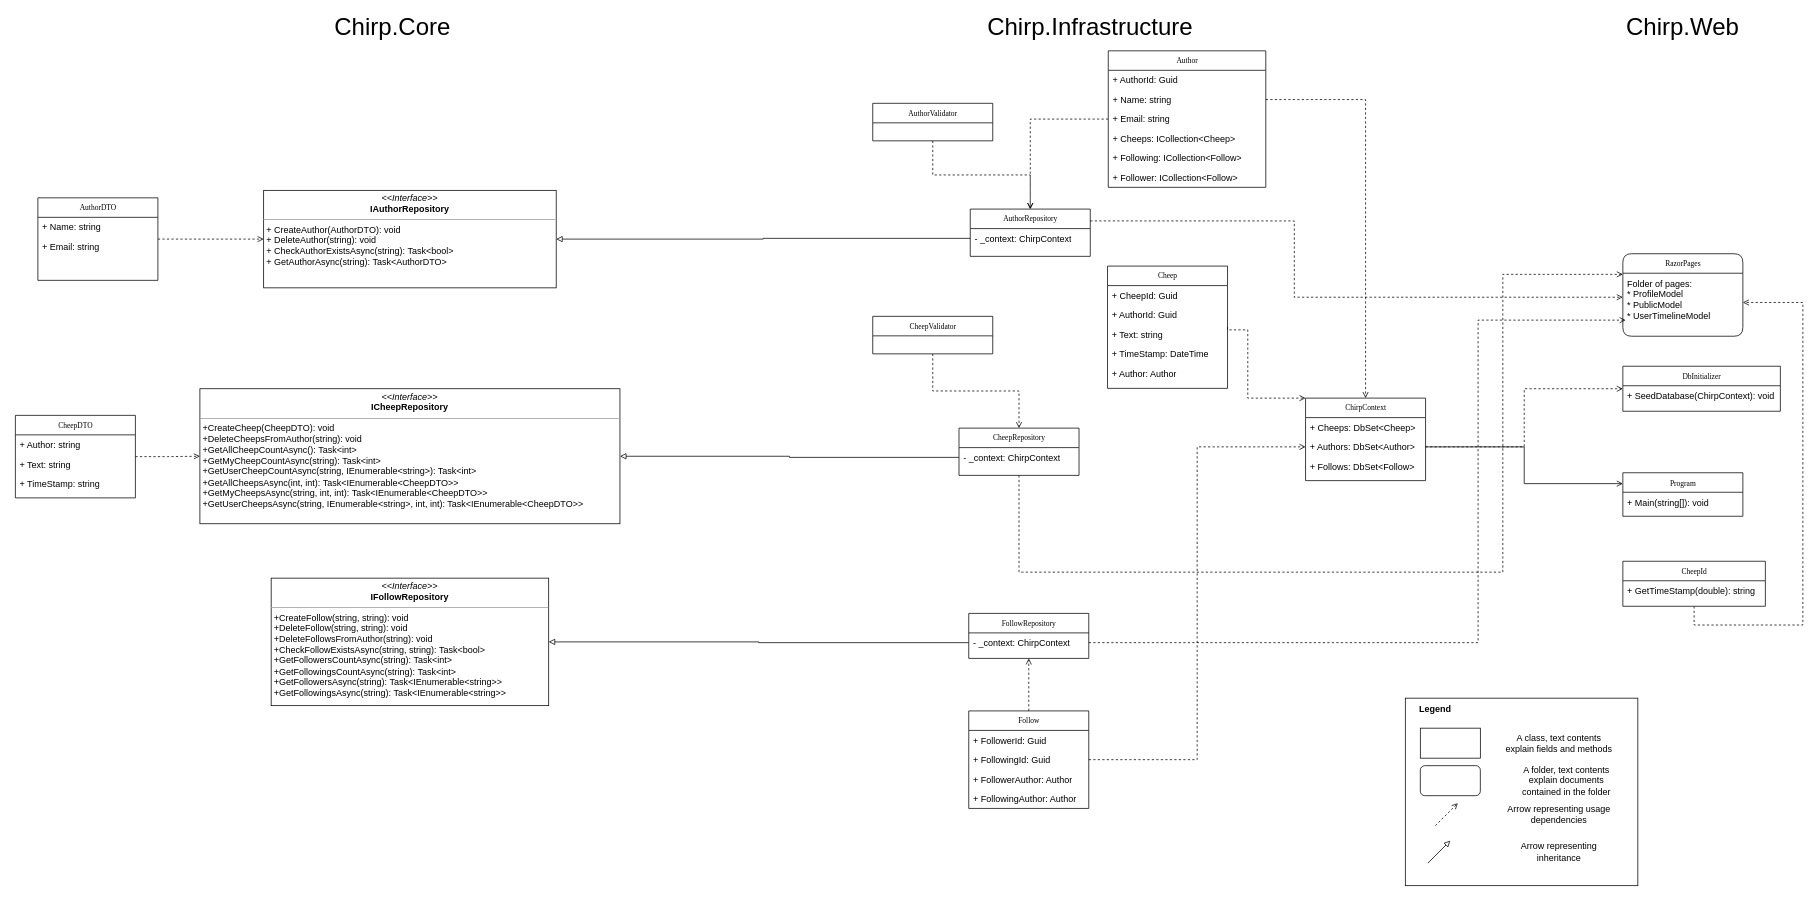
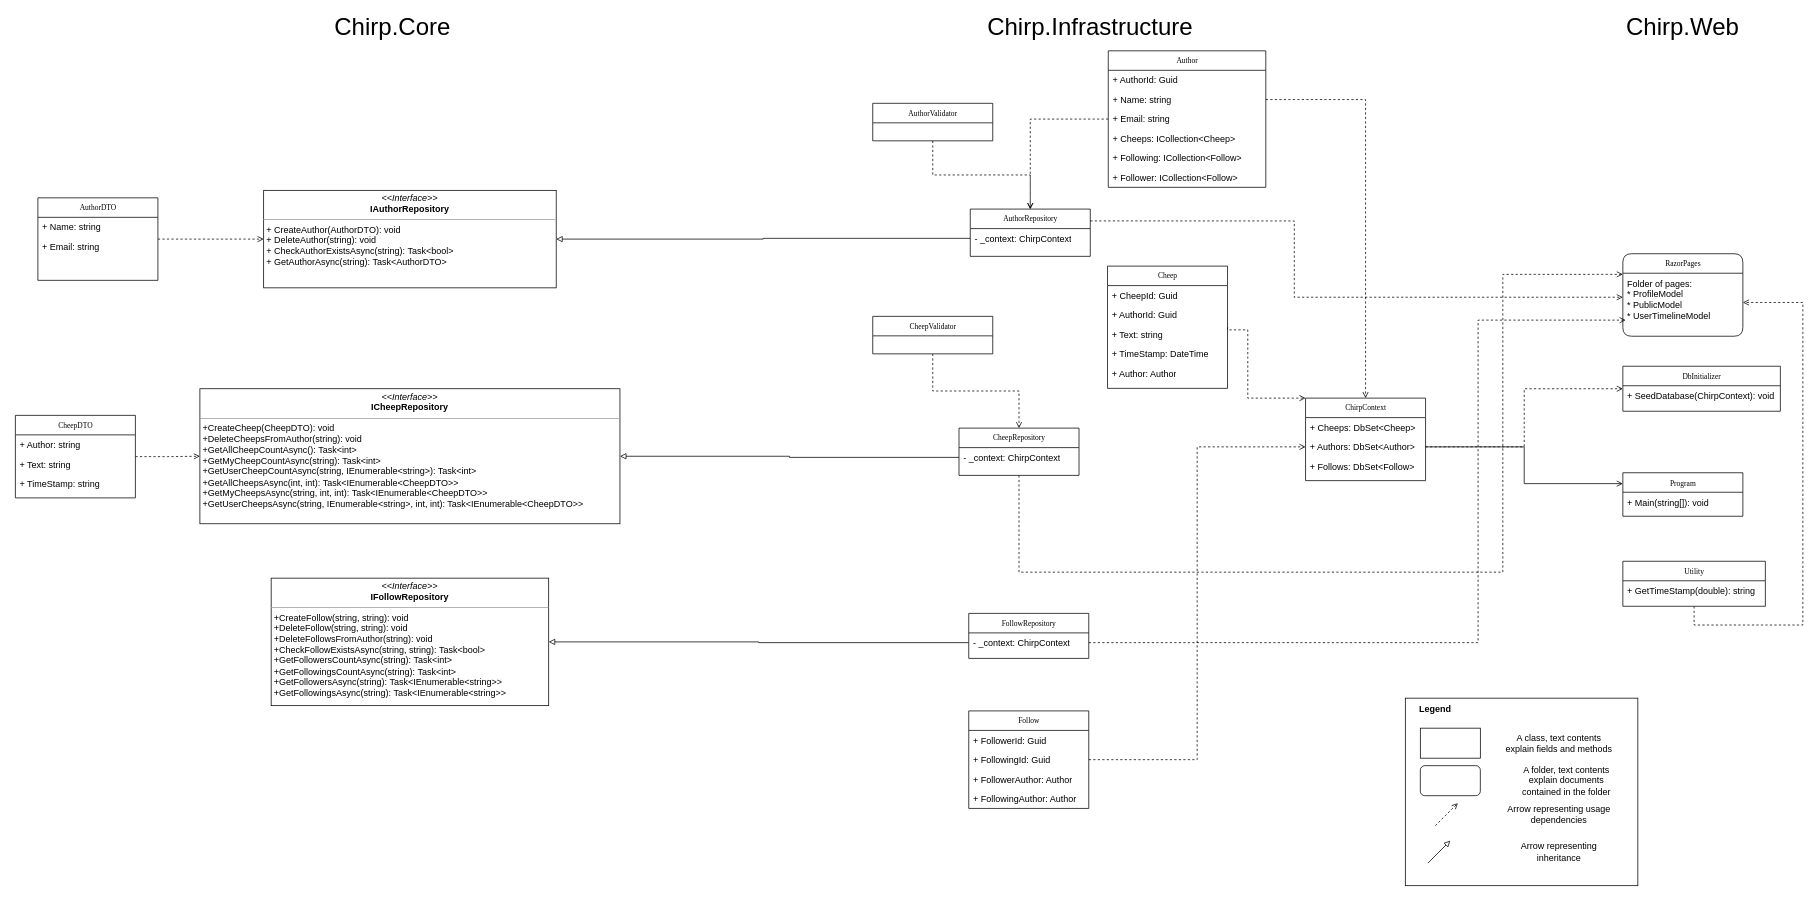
(1694, 571) -> (1694, 571)
(1029, 684) -> none
